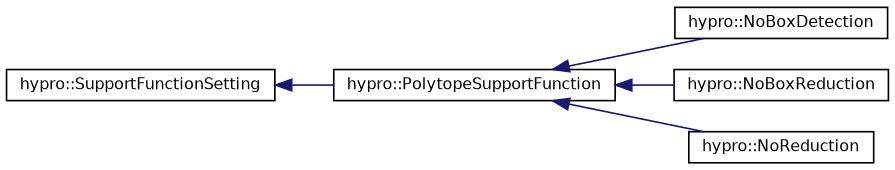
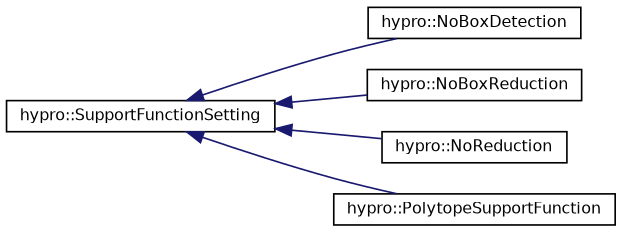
(636, 52) -> (299, 64)
(653, 85) -> (329, 99)
(636, 118) -> (337, 134)
